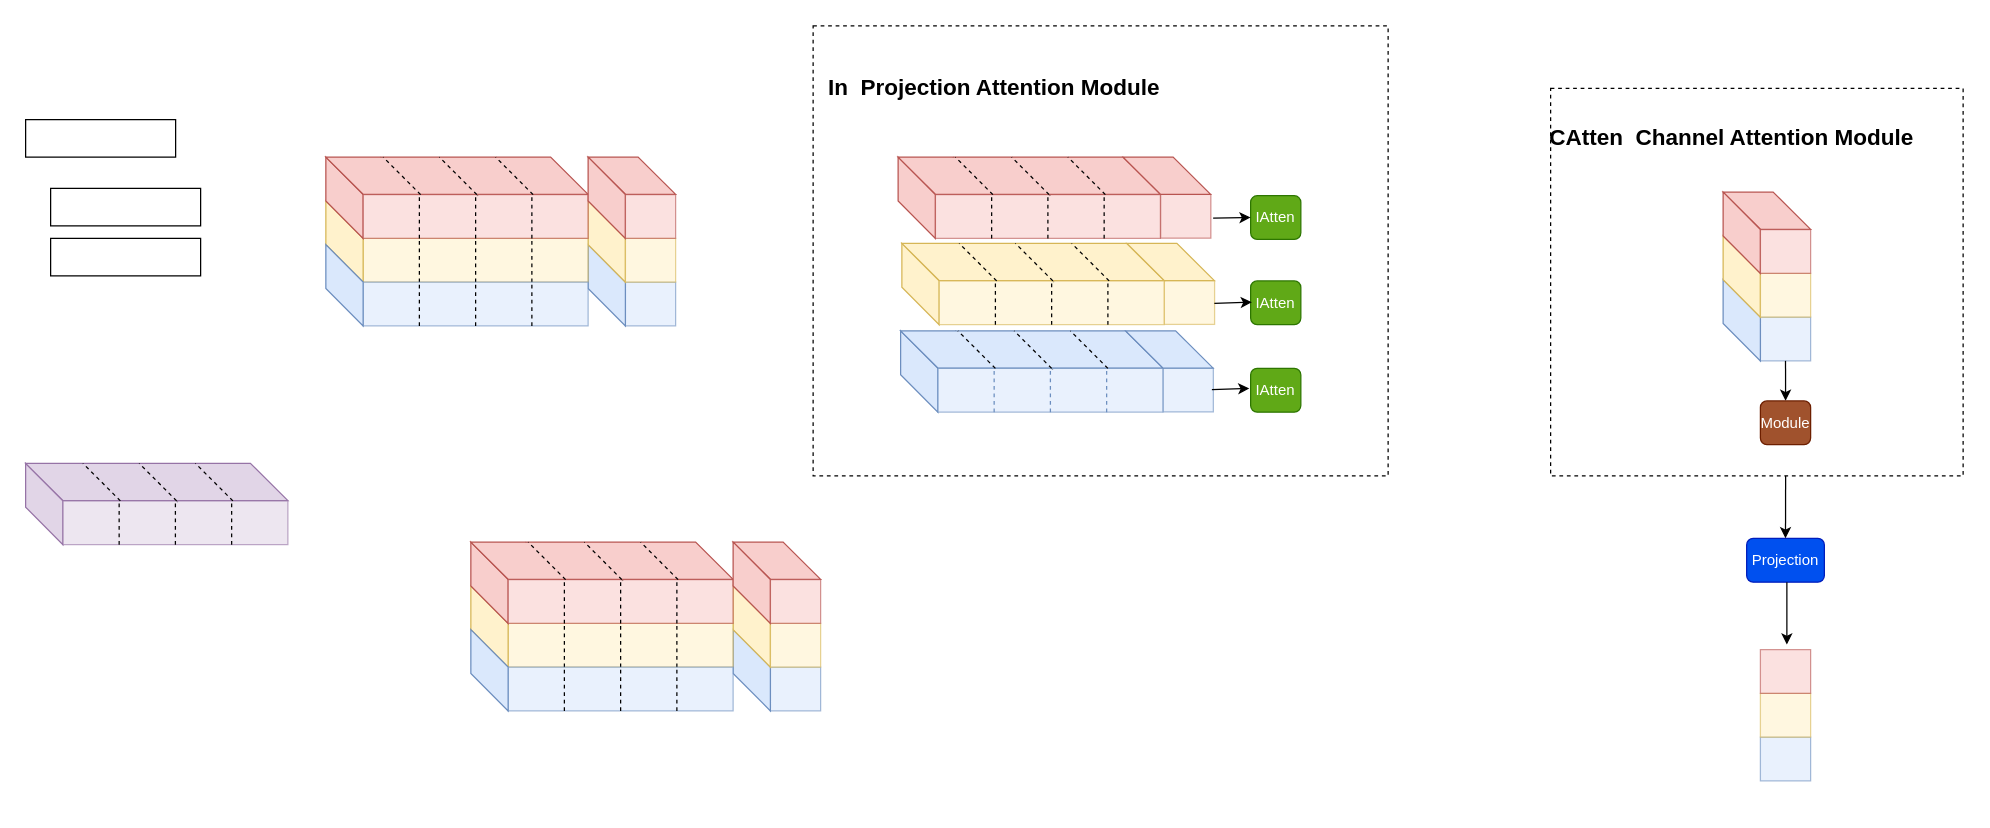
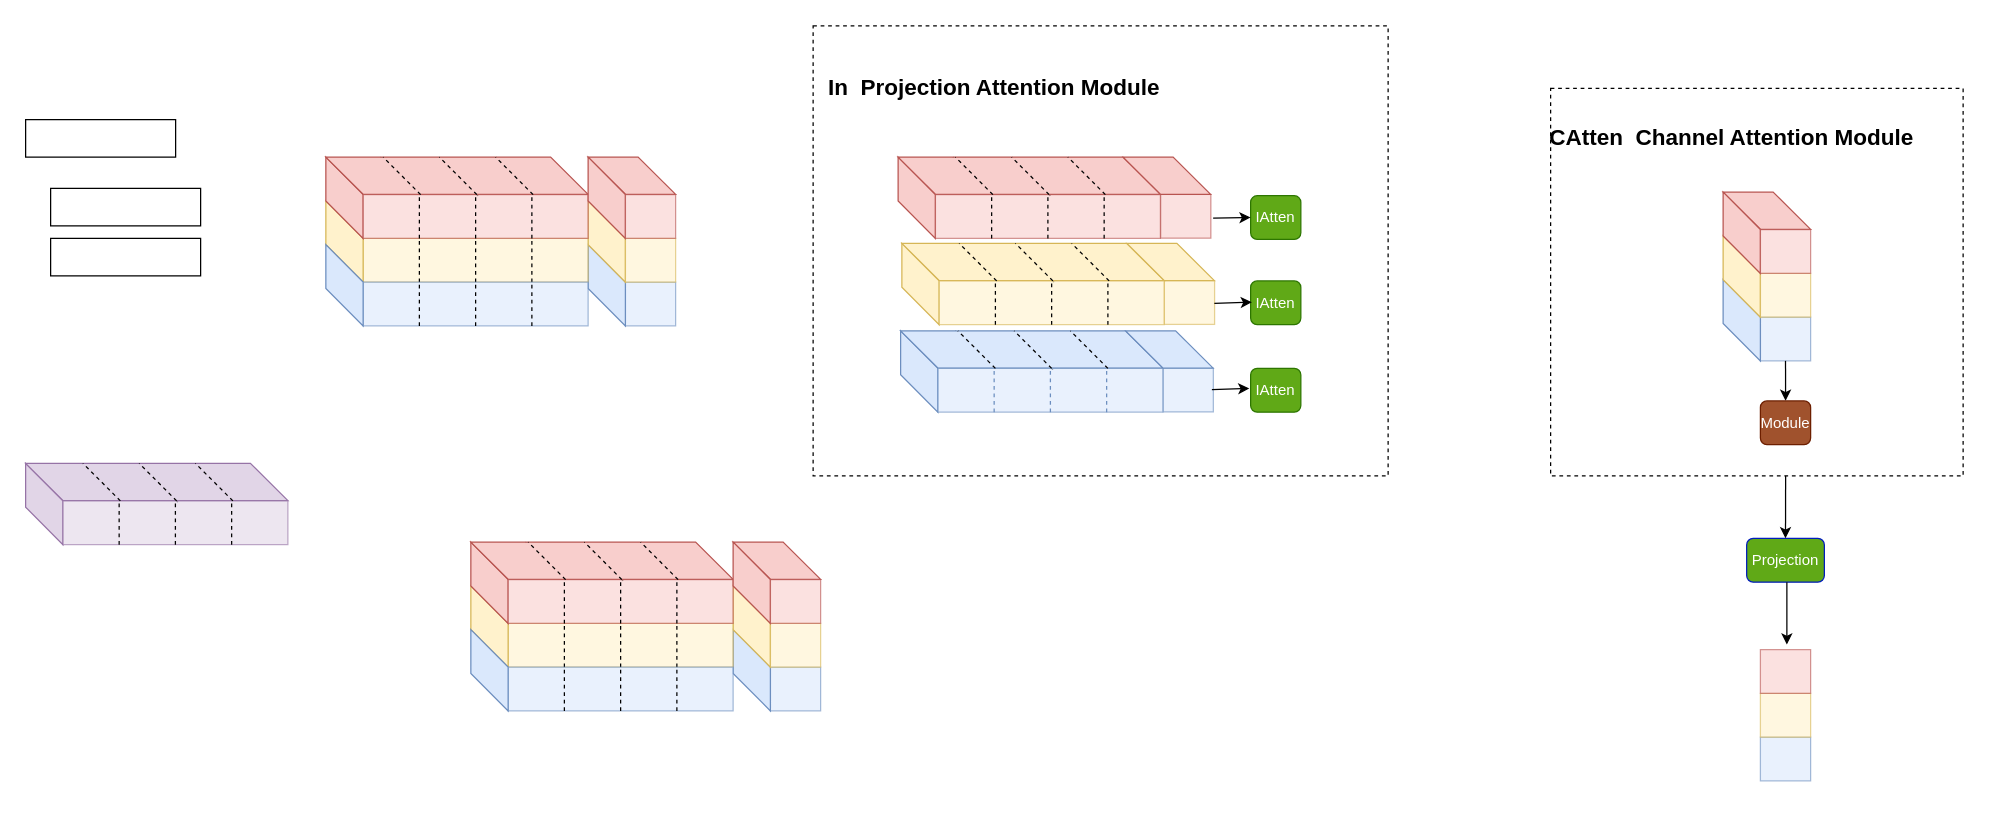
(1786, 560) -> (1786, 560)
